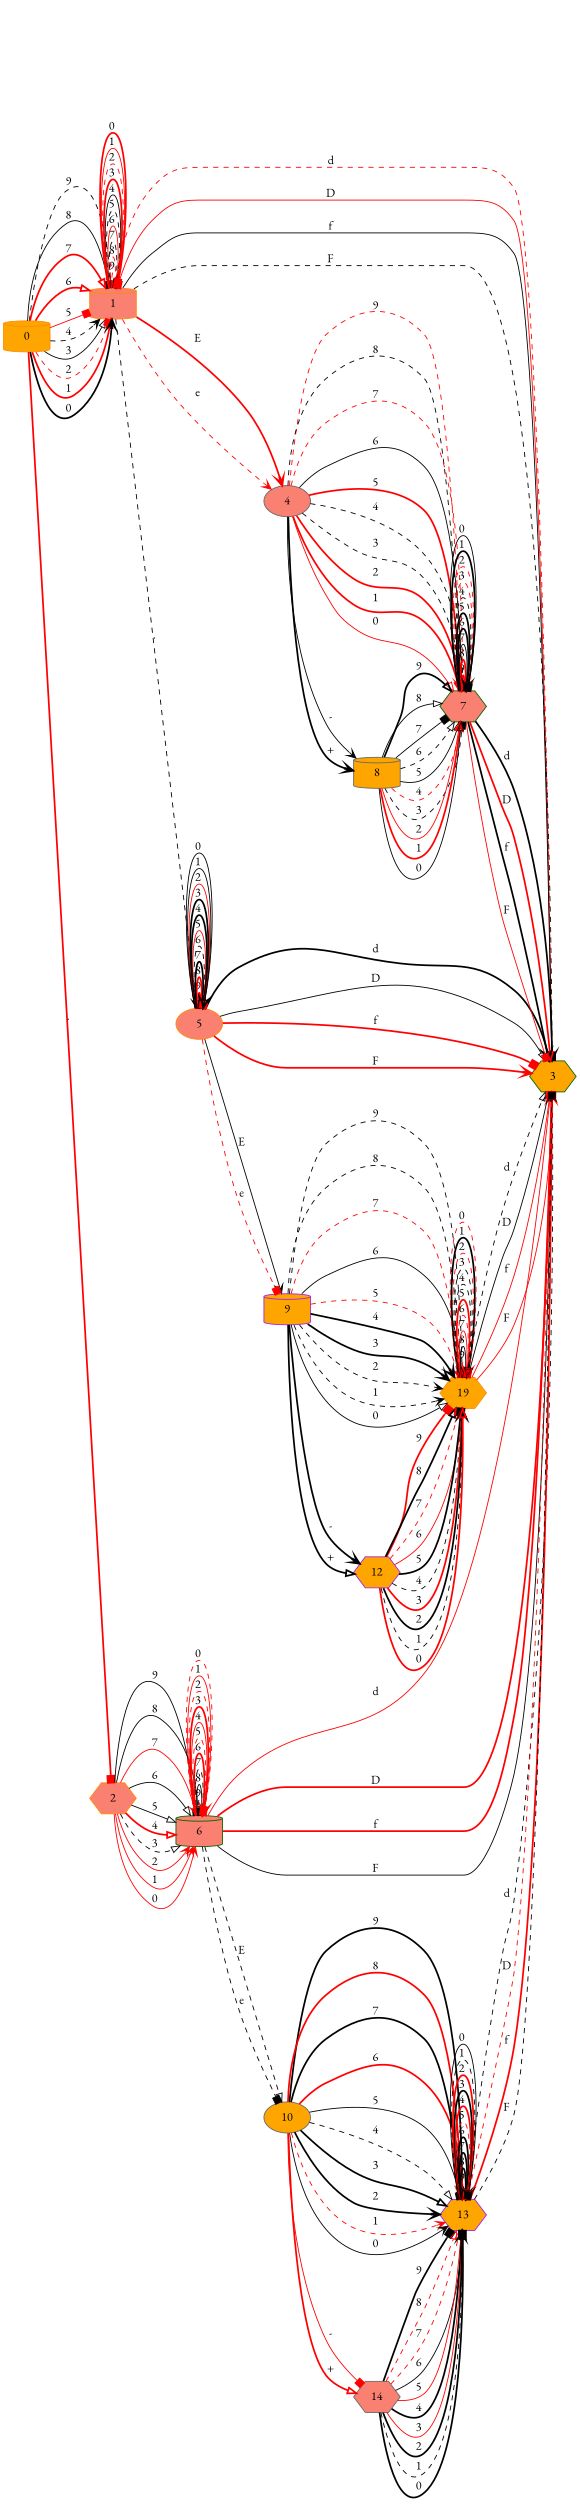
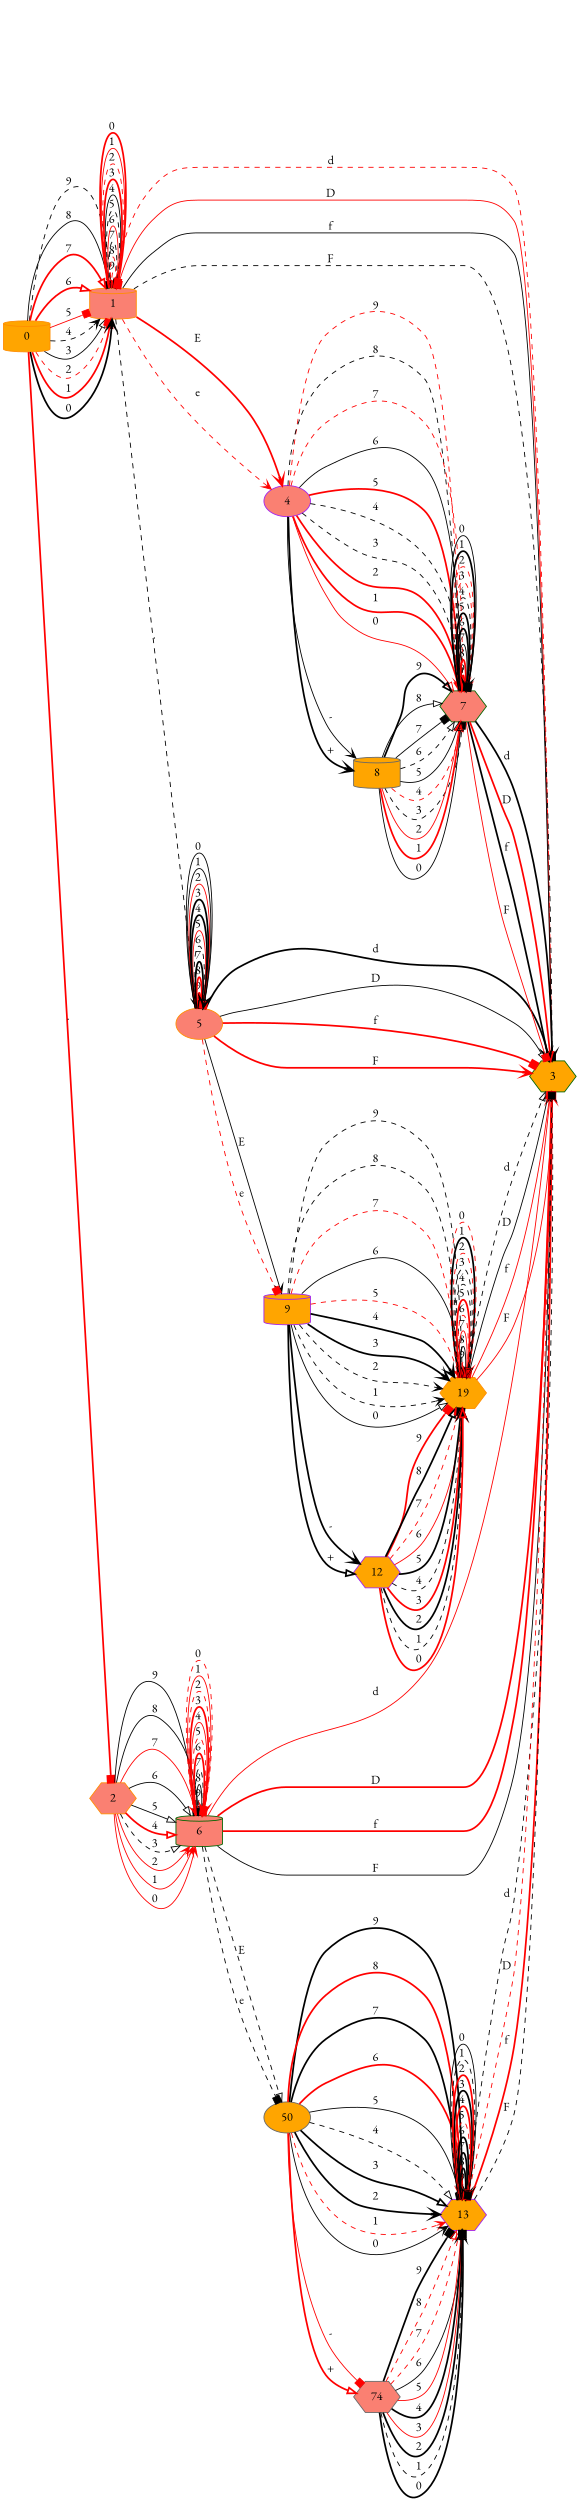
(287, 501) -> (287, 501)
(287, 2117) -> (287, 2117)
(377, 2397) -> (377, 2397)
